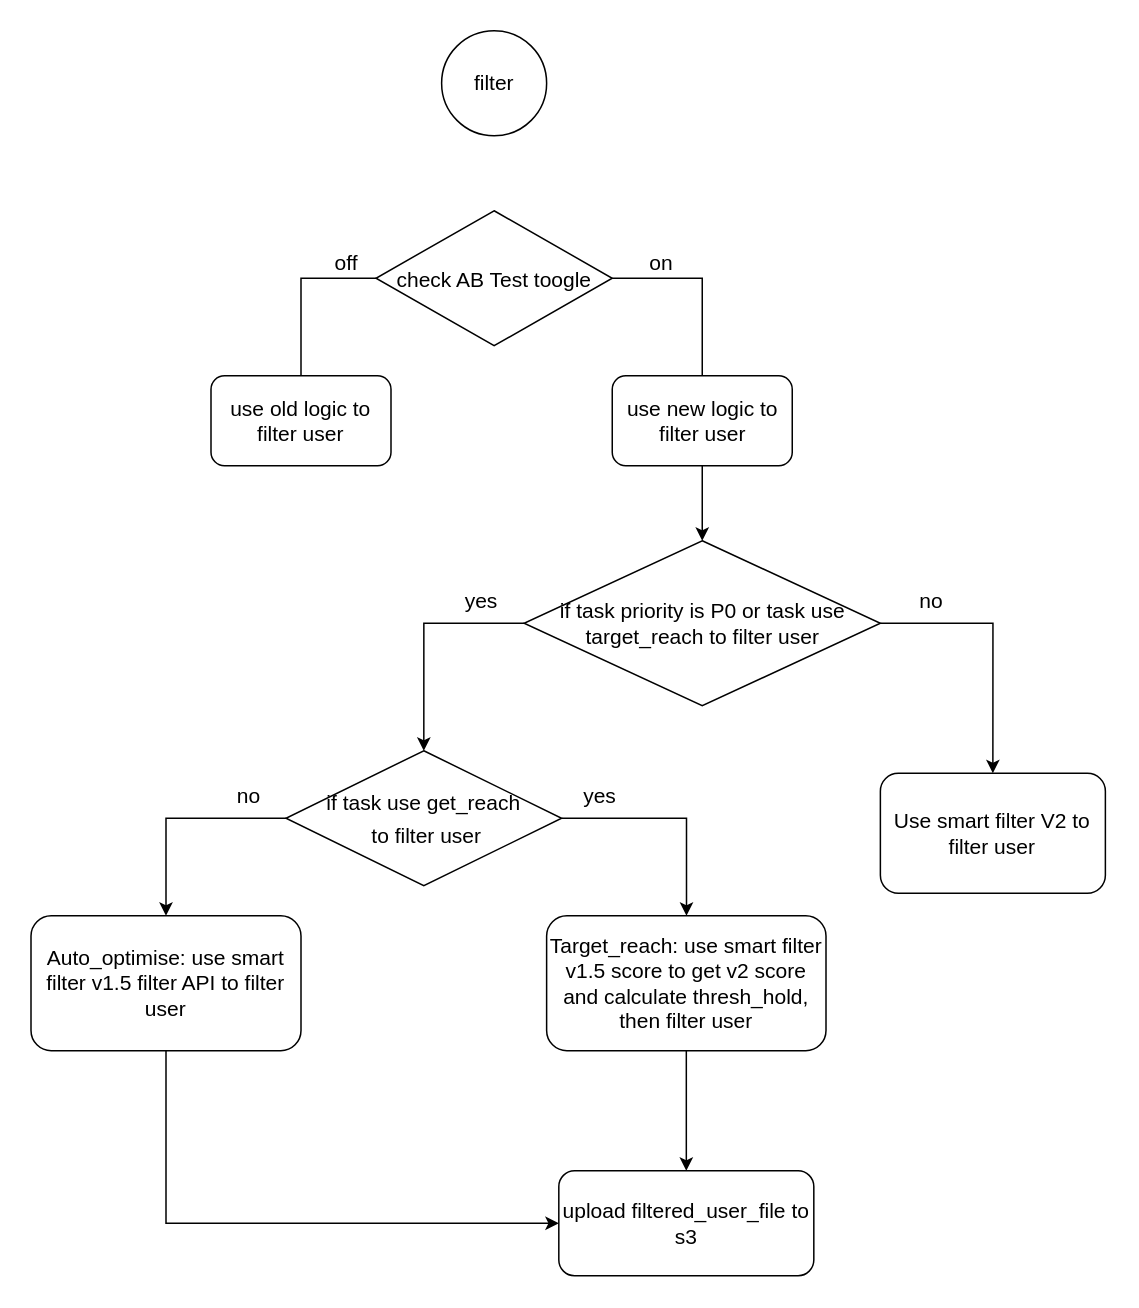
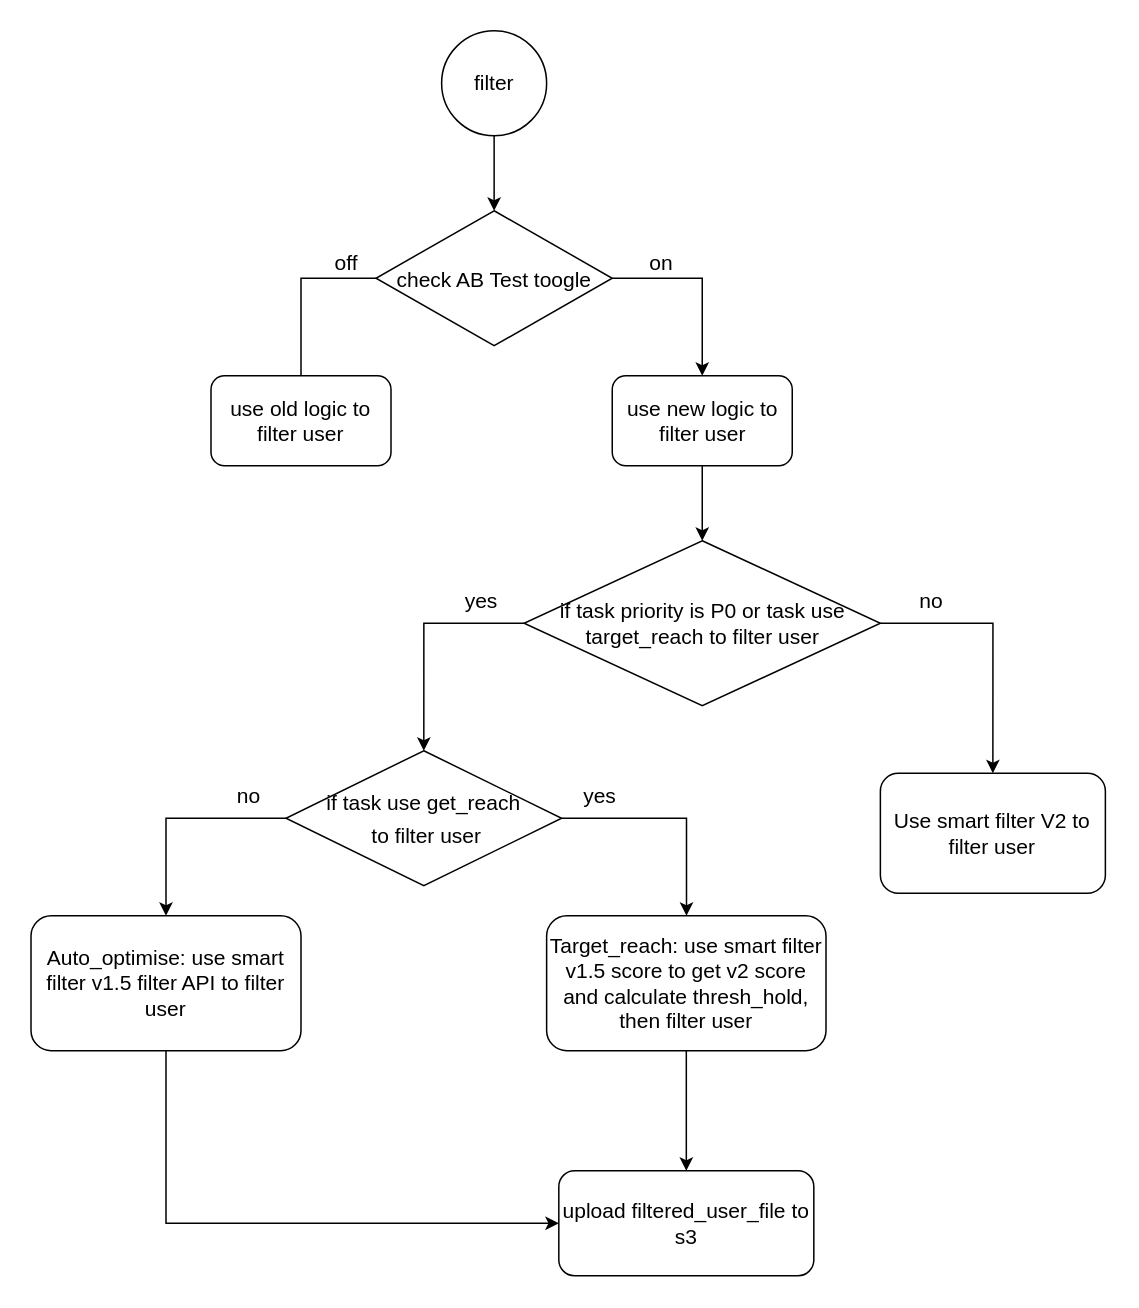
none -> (494, 168)
(702, 368) -> (702, 364)
